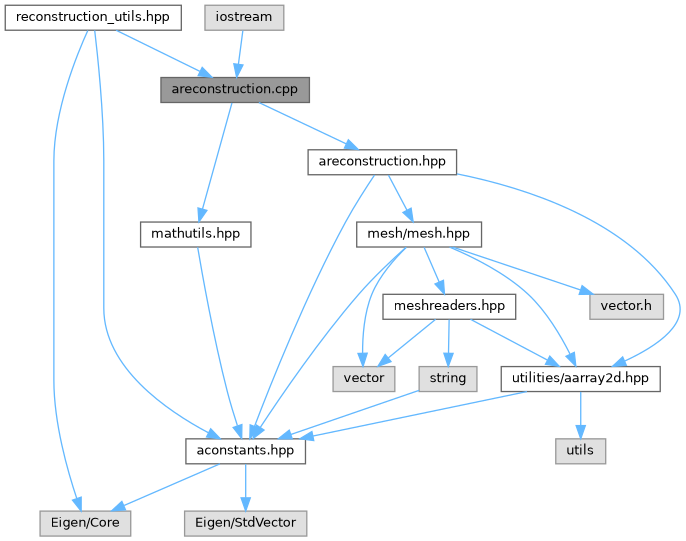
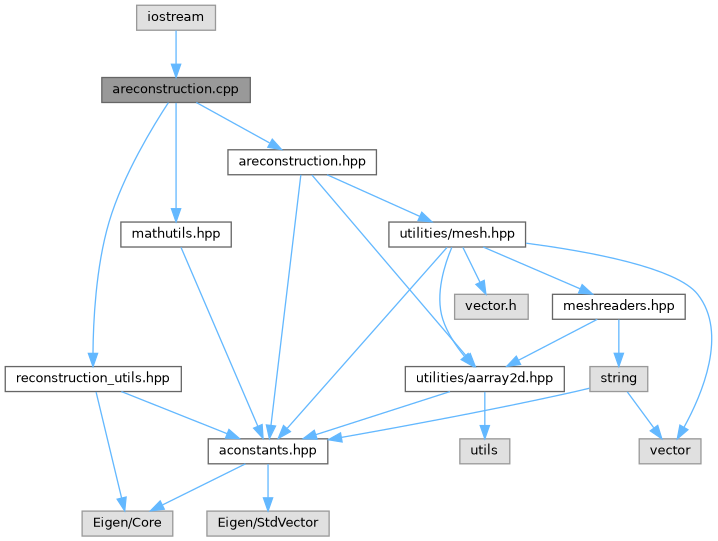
(158, 51) -> (109, 221)
(419, 235) -> (457, 235)
(412, 339) -> (641, 410)
